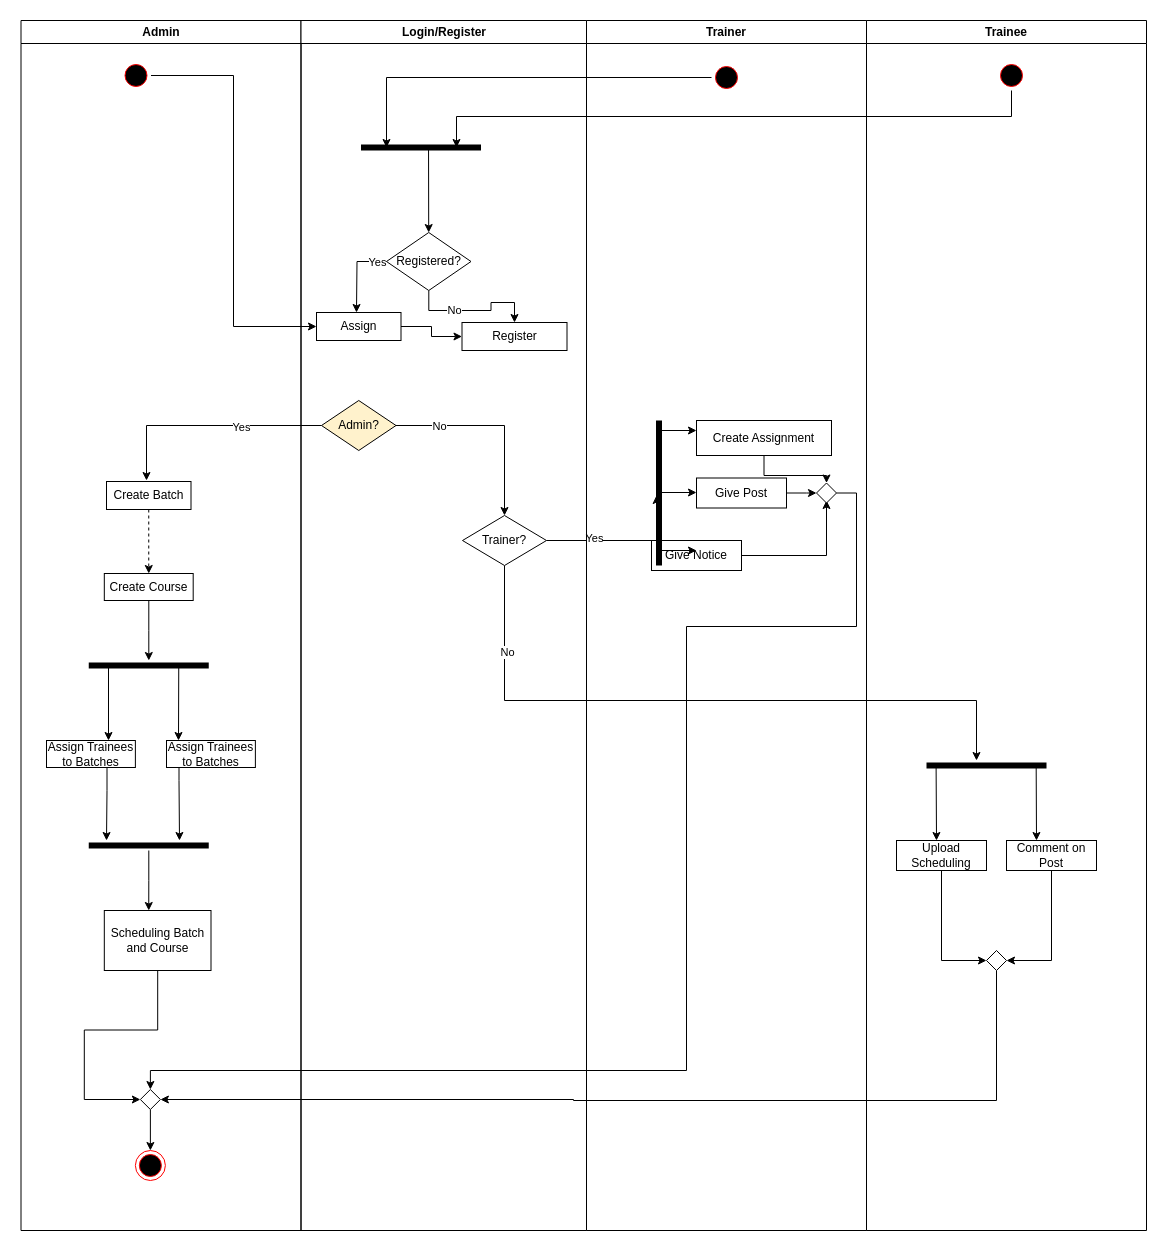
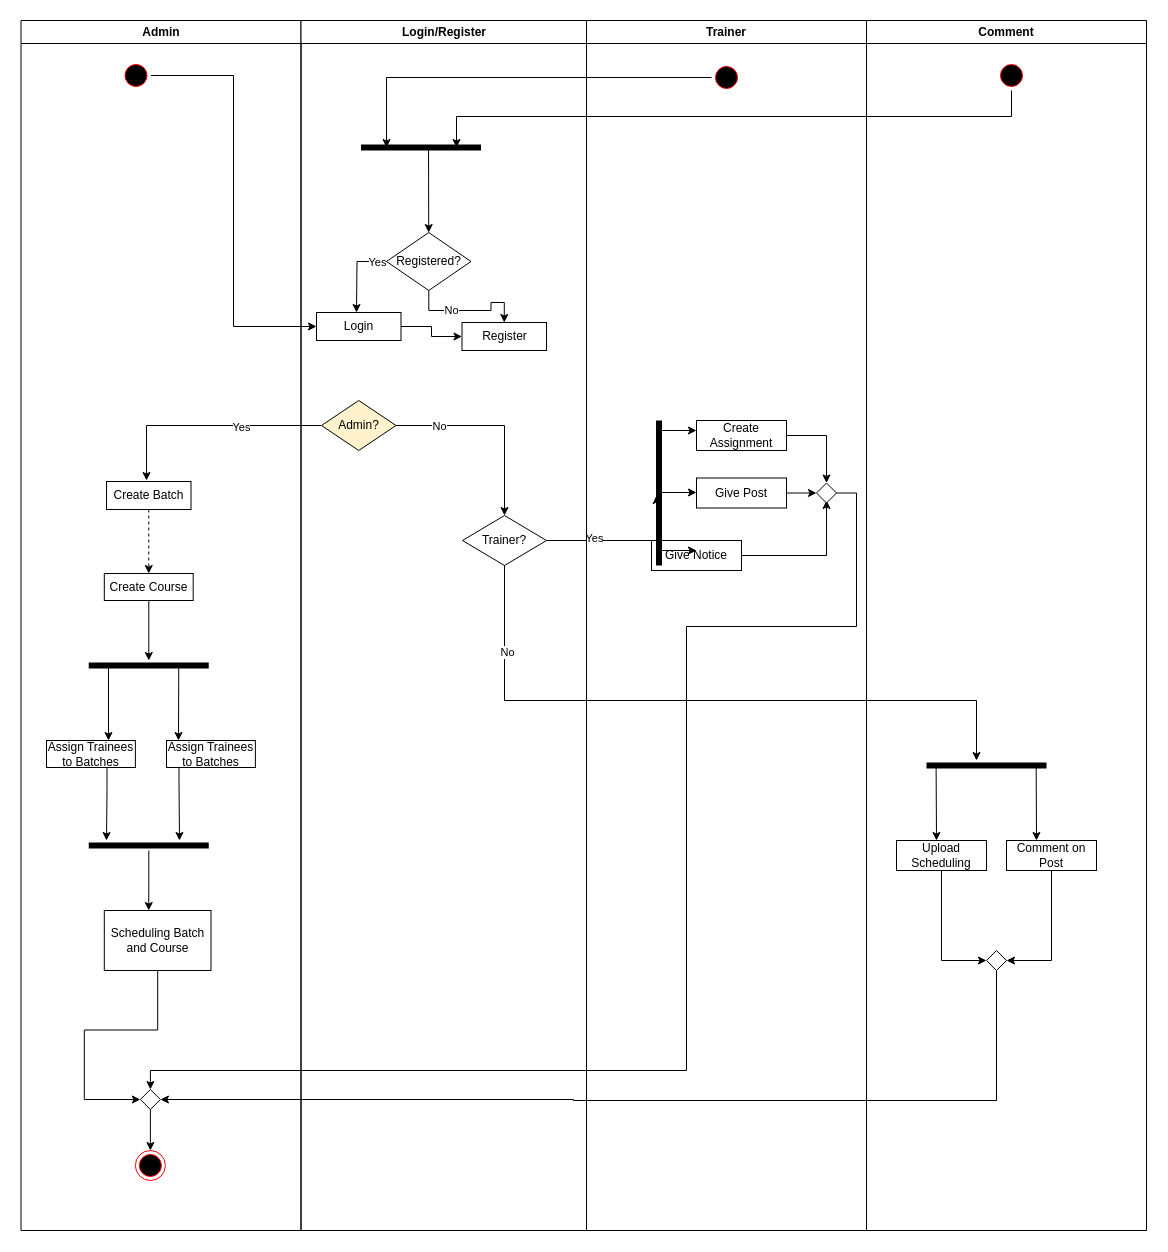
(1007, 33) -> (1007, 33)
(359, 327) -> (359, 327)
(515, 337) -> (504, 337)
(764, 438) -> (742, 436)
